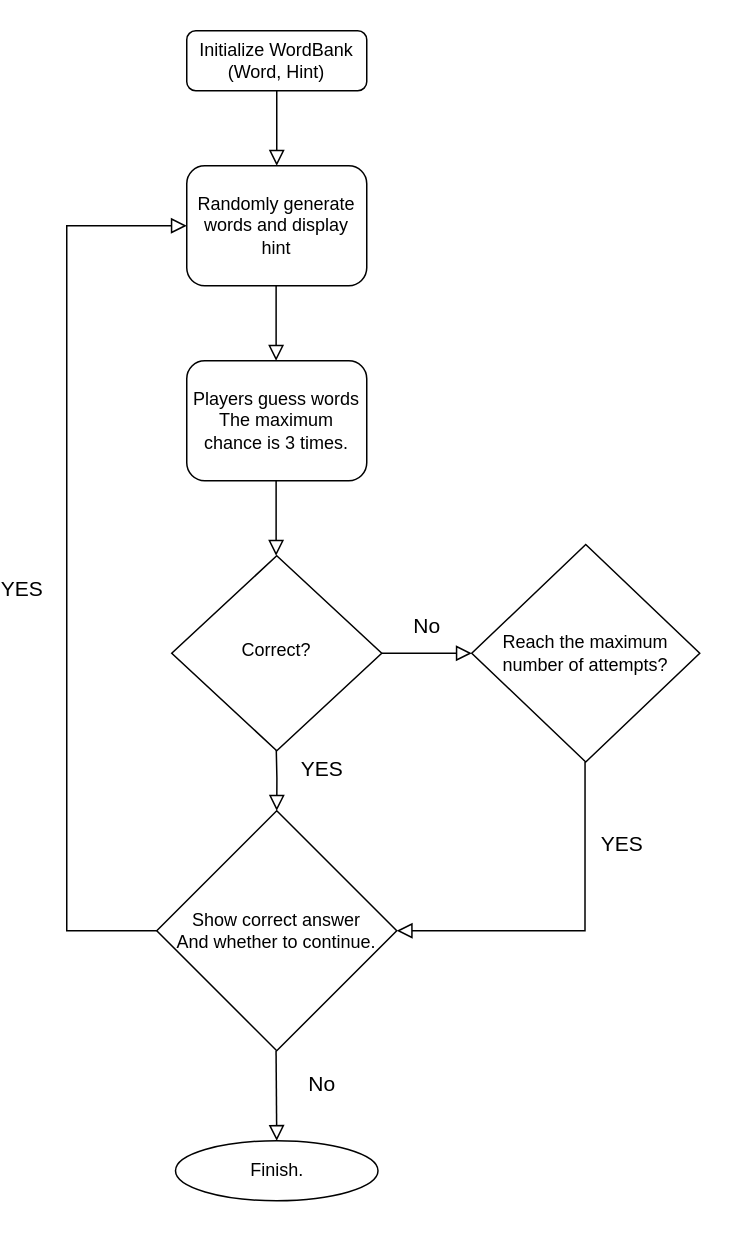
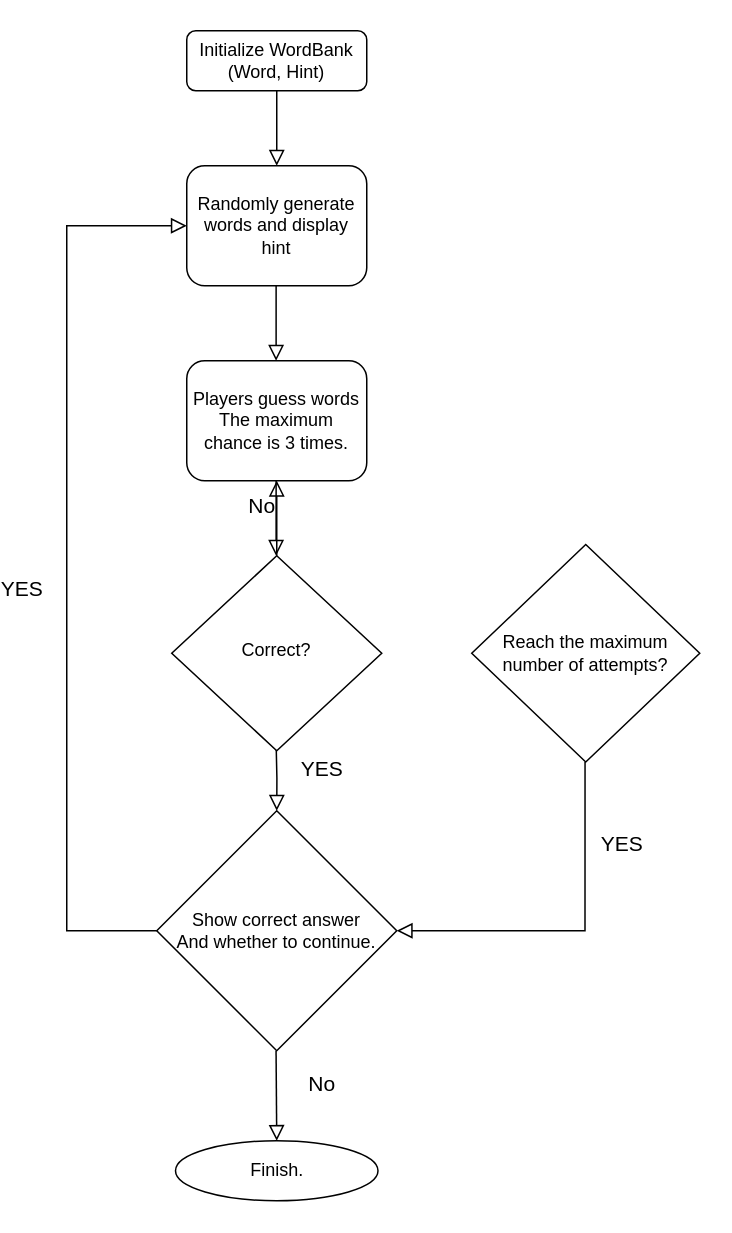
(419, 653) -> (277, 549)
